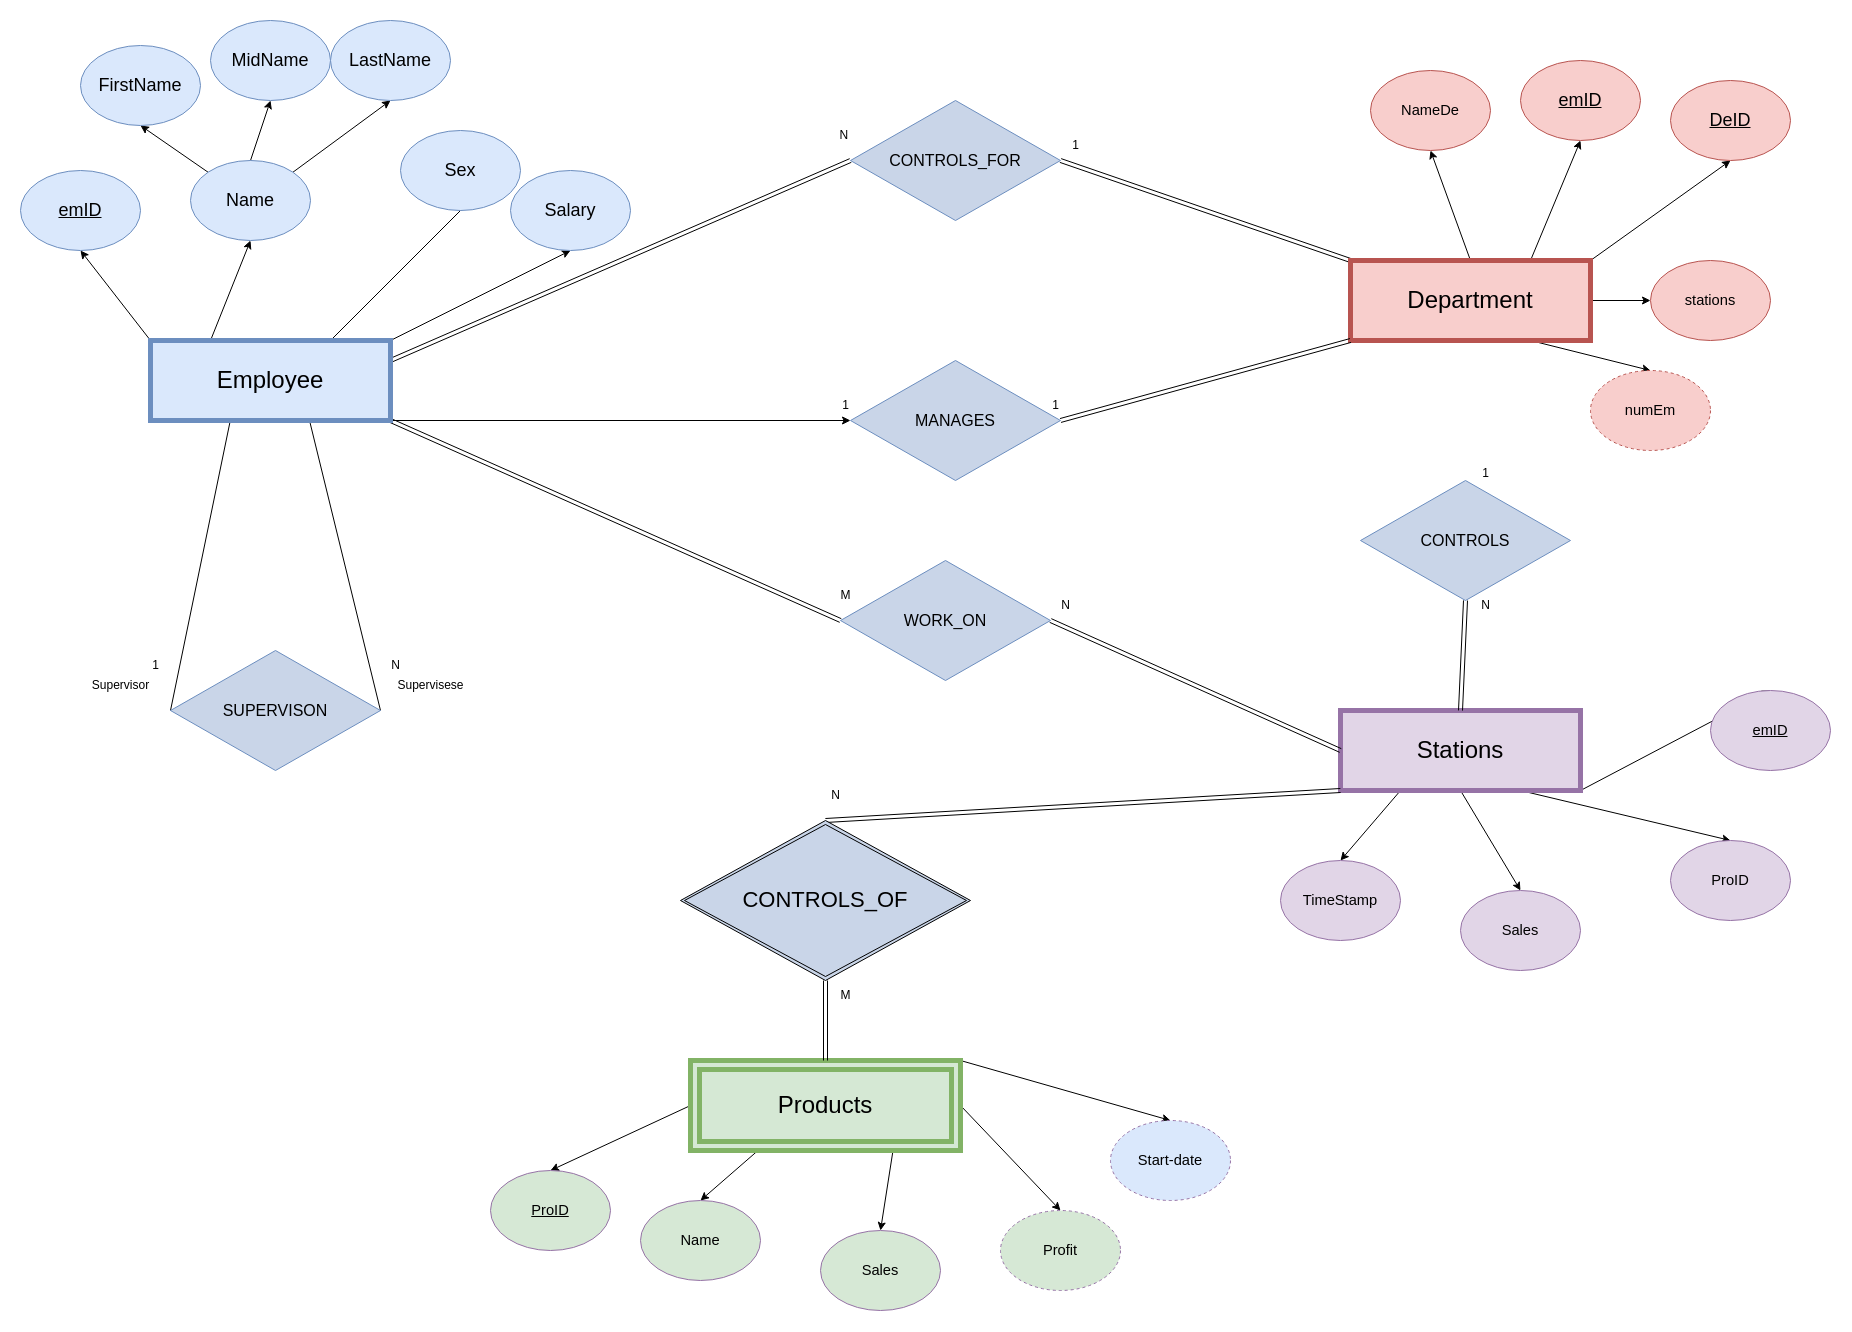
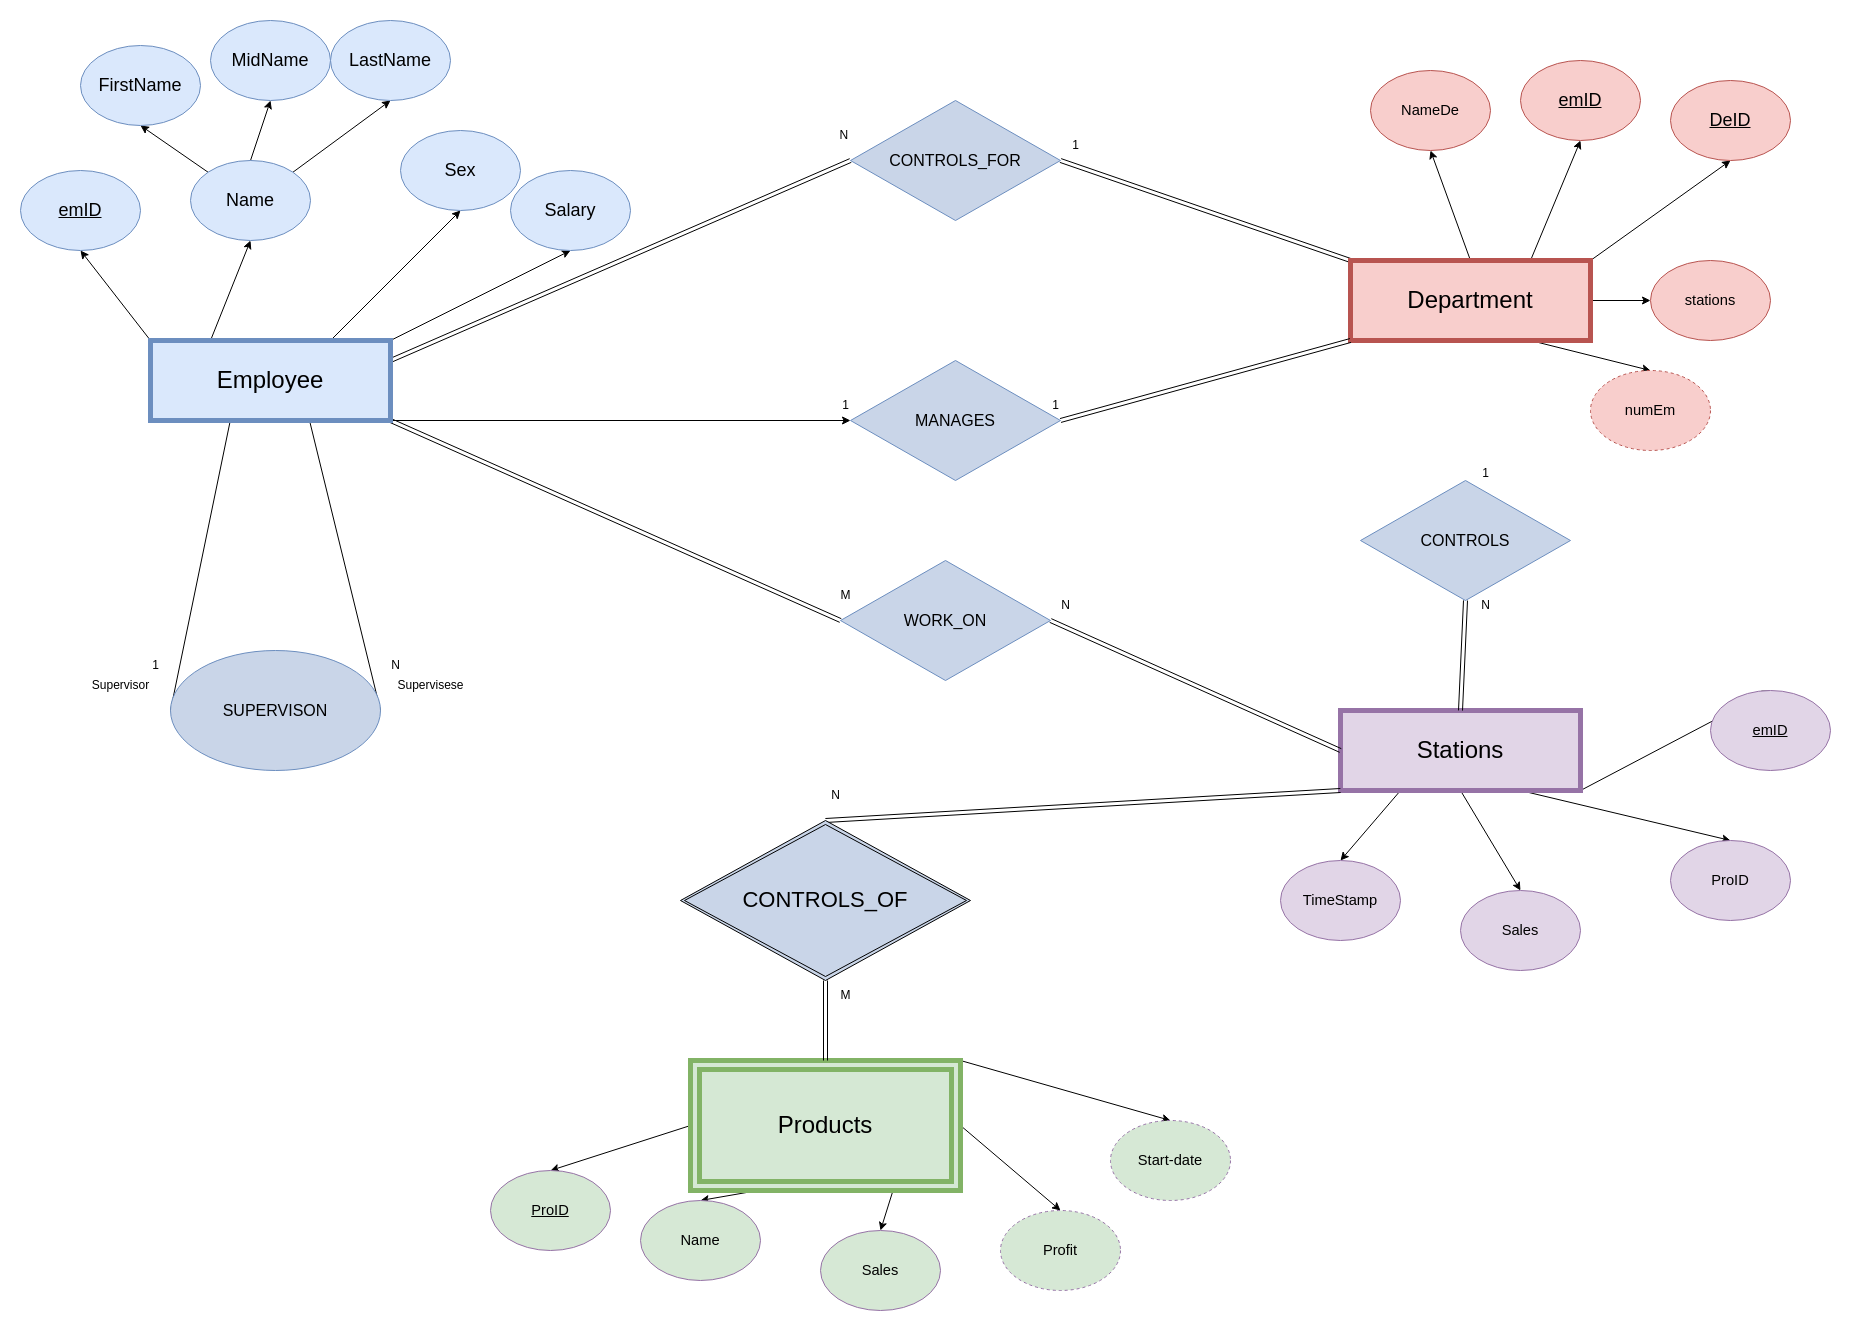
(457, 214) -> (455, 216)
(276, 711) -> (276, 711)
(826, 1106) -> (826, 1126)
(1171, 1161) -> (1171, 1161)
